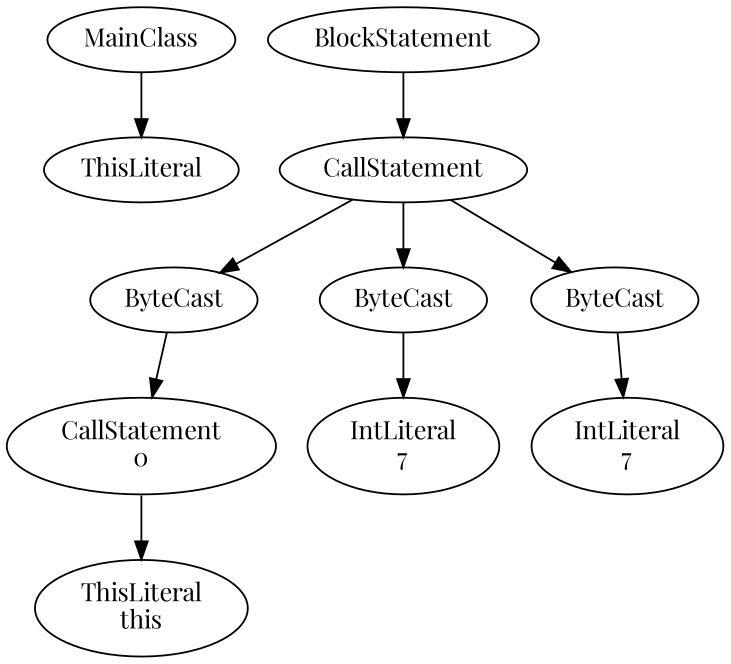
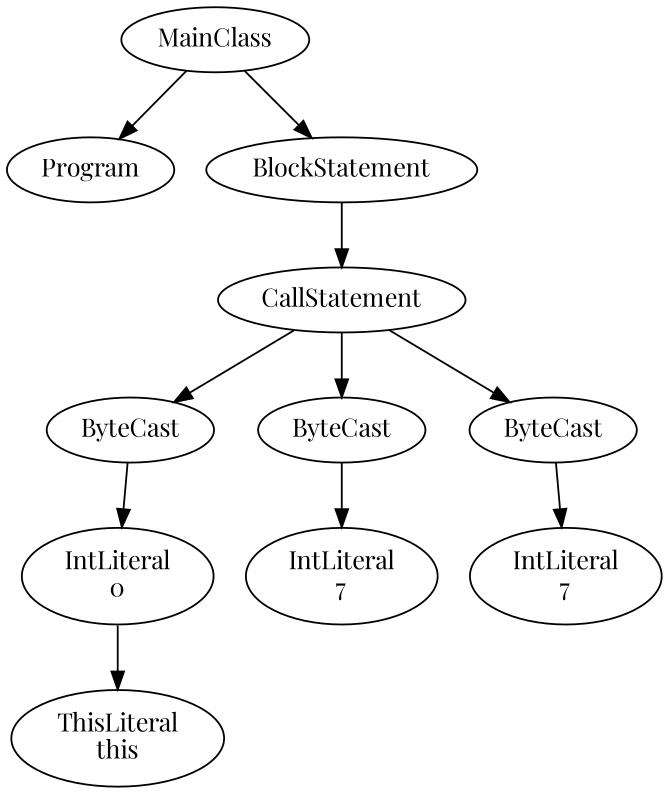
none -> (272, 98)
(141, 170) -> (91, 170)
(141, 446) -> (118, 576)
